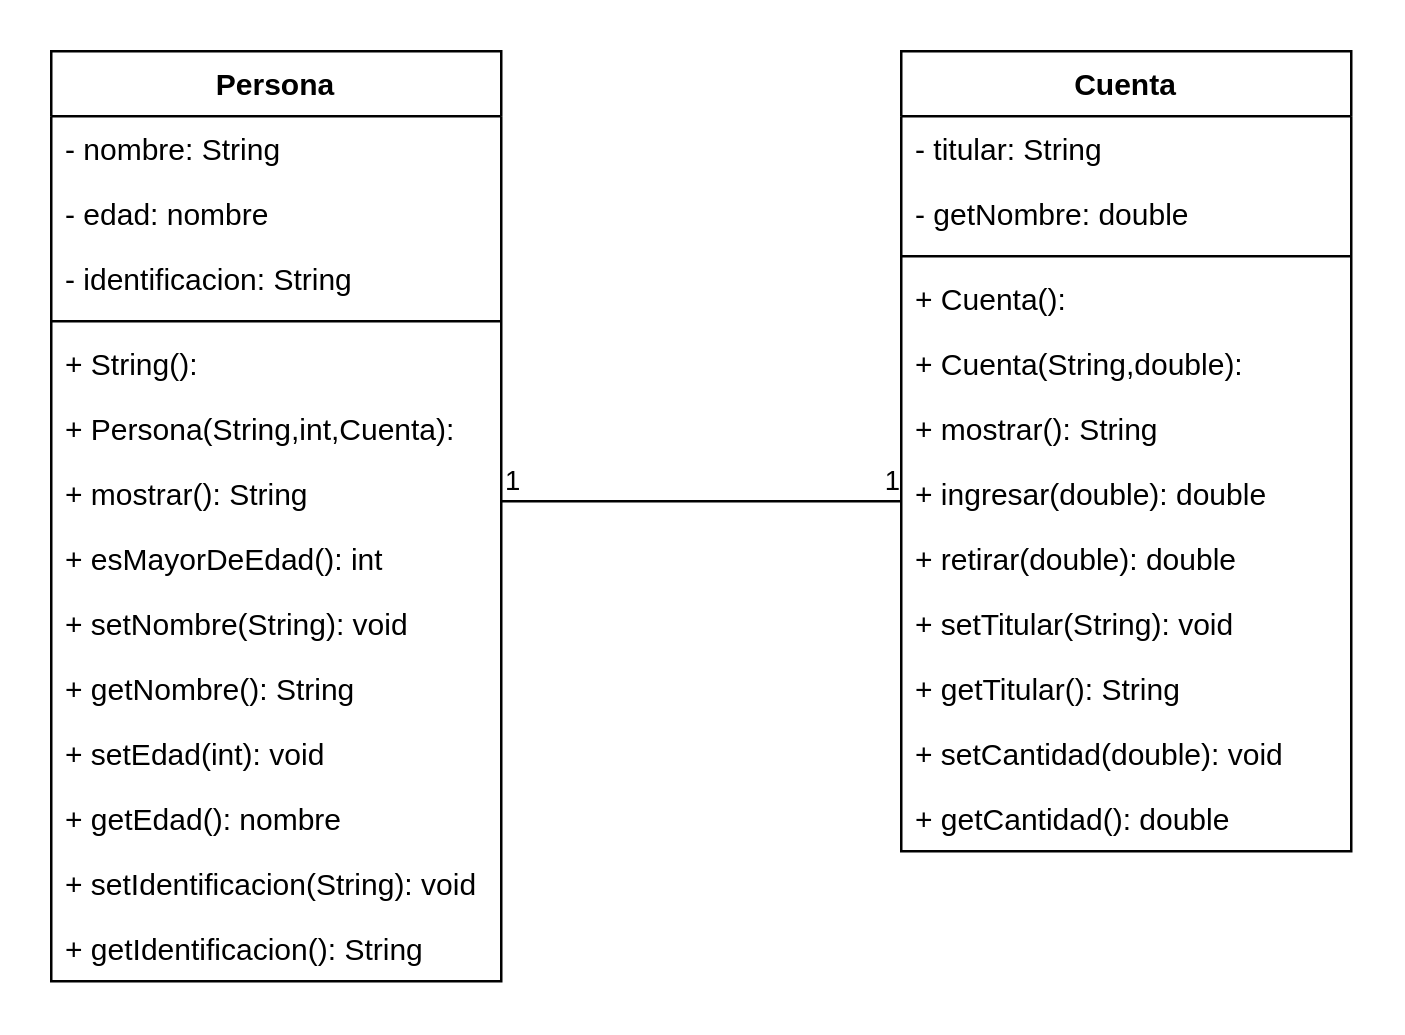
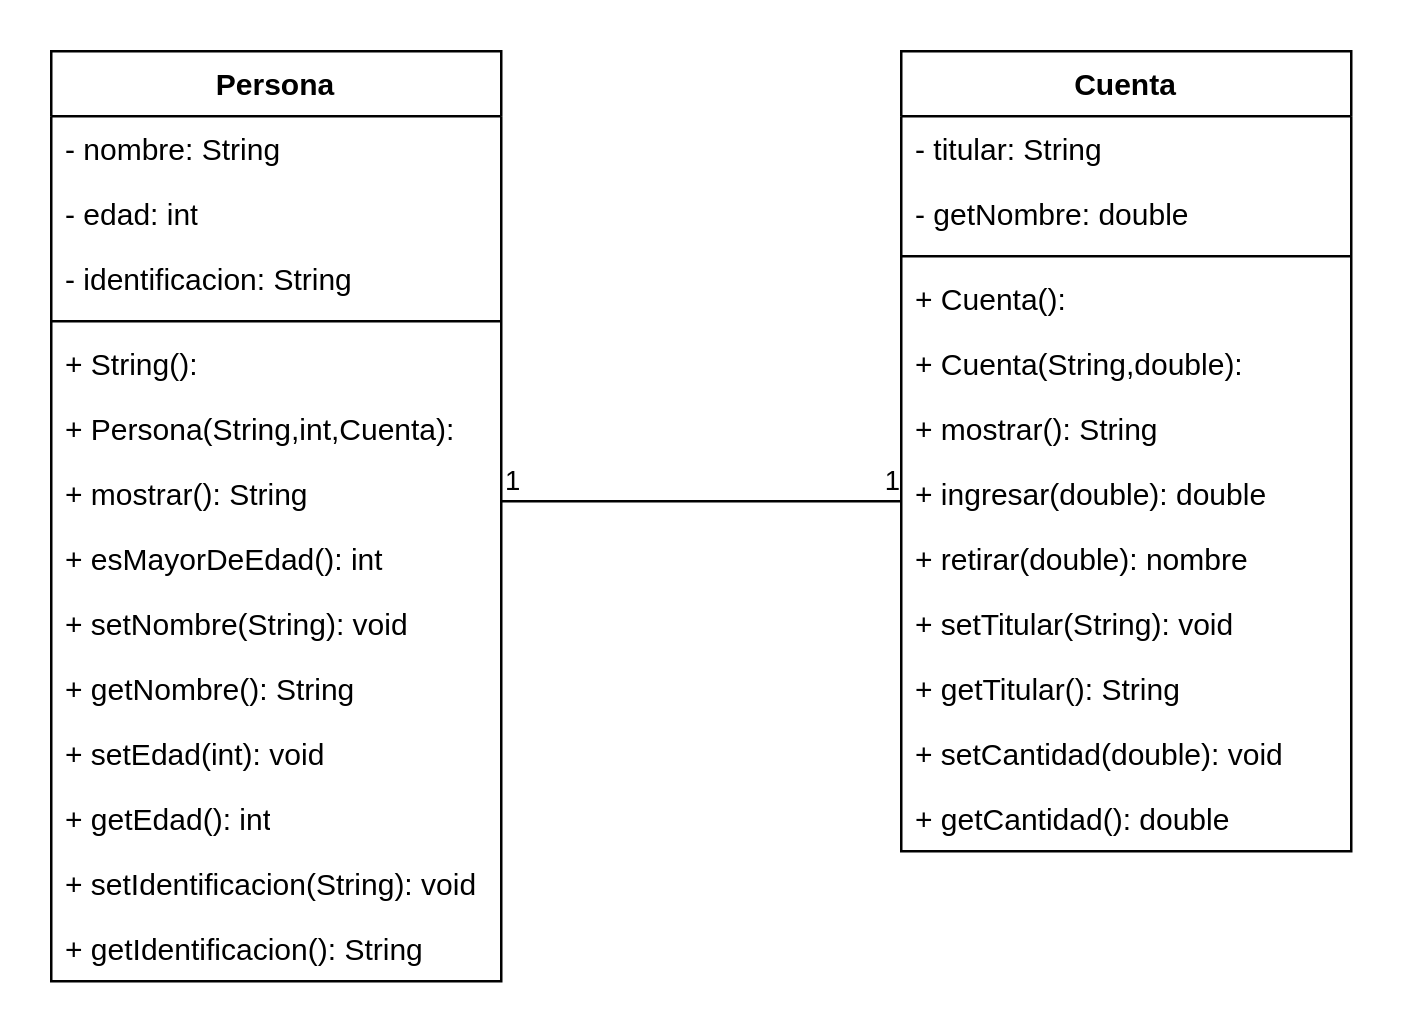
(172, 217) -> (143, 217)
(1107, 562) -> (1111, 562)
(218, 822) -> (189, 822)
